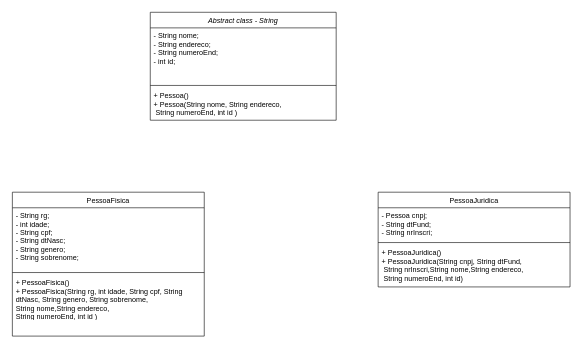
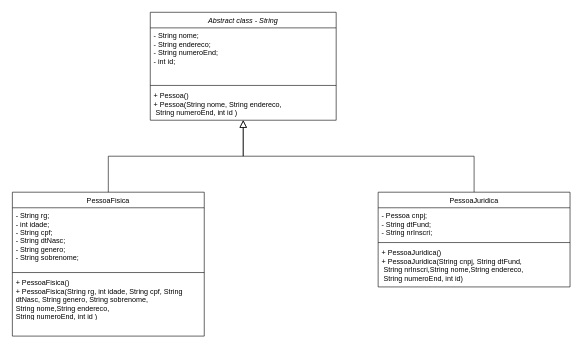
none -> (156, 156)
none -> (361, 156)
